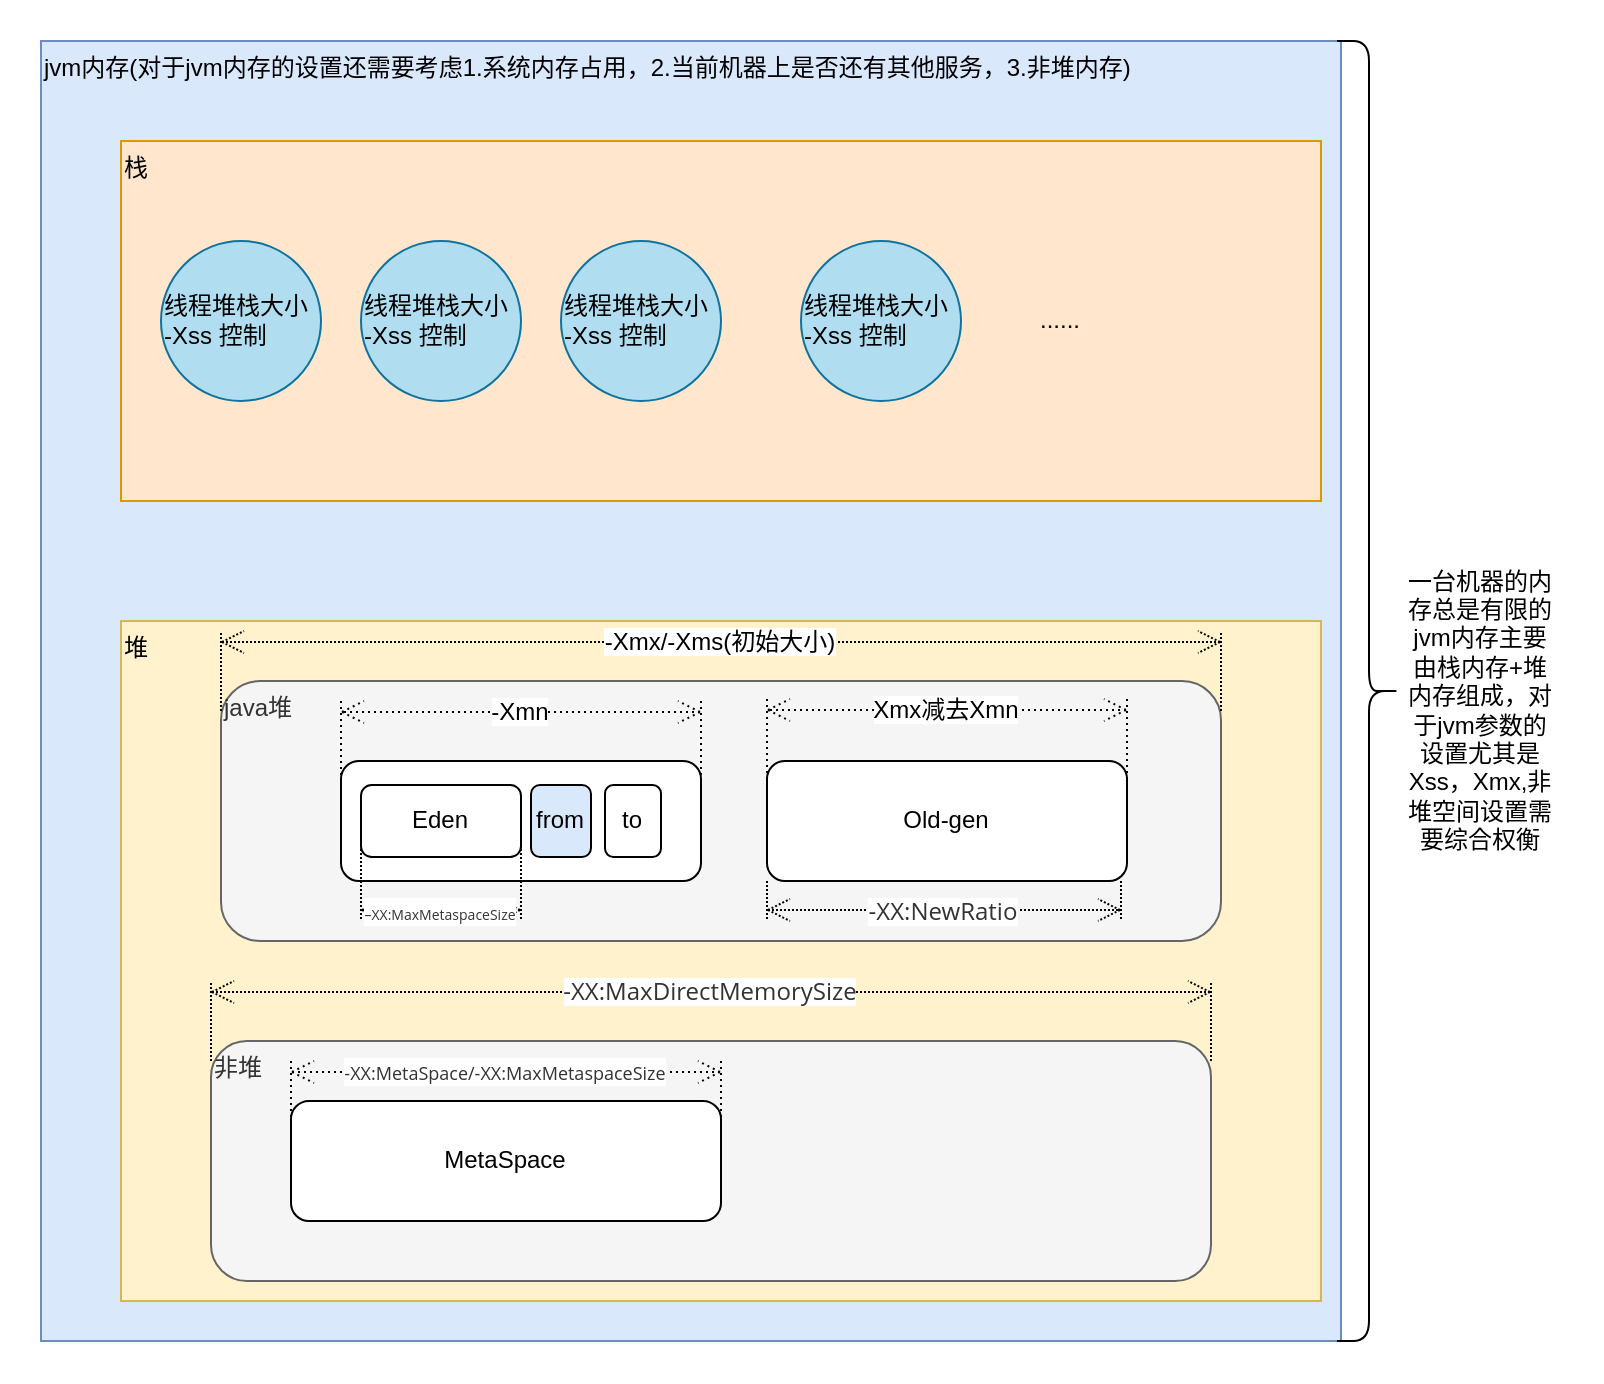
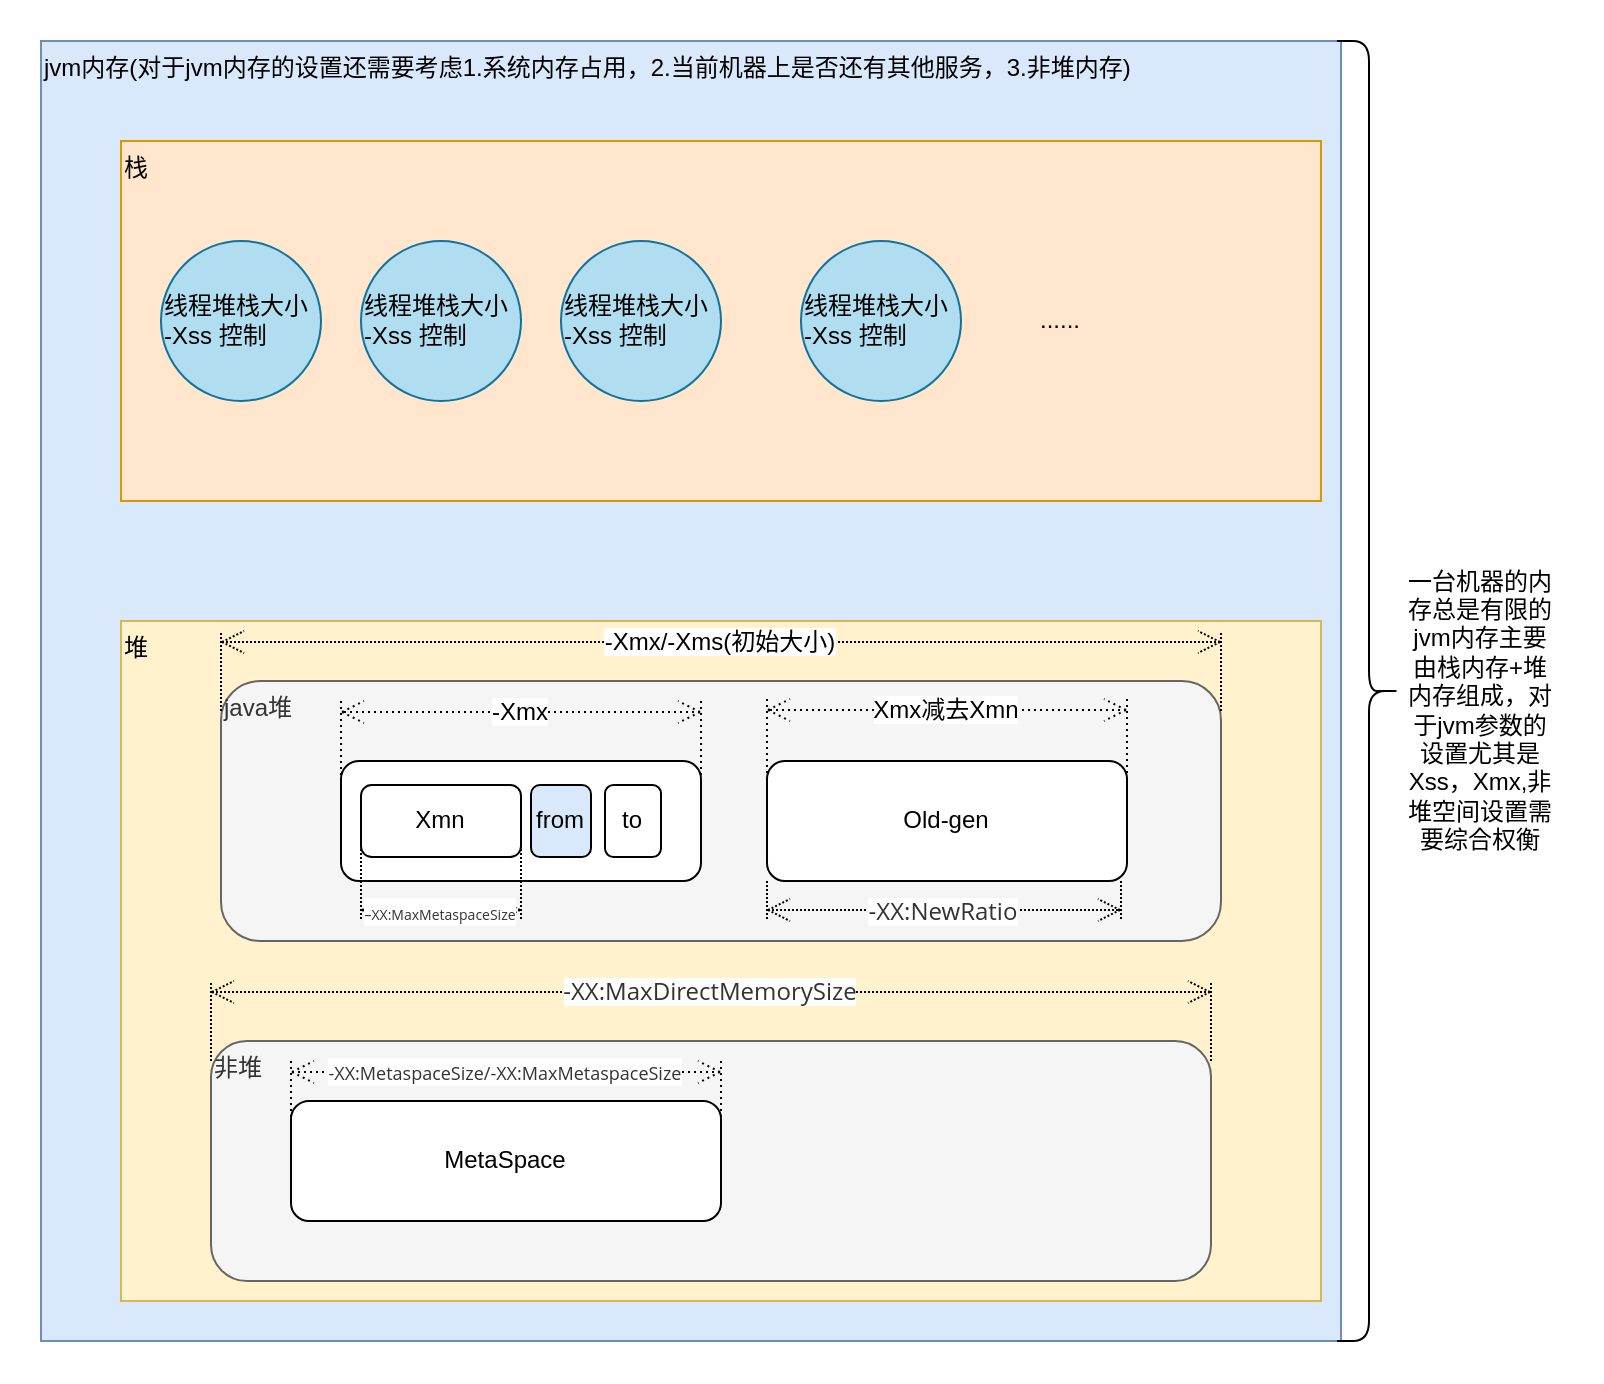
(521, 713) -> (521, 713)
(441, 821) -> (441, 821)
(506, 1088) -> (506, 1088)
